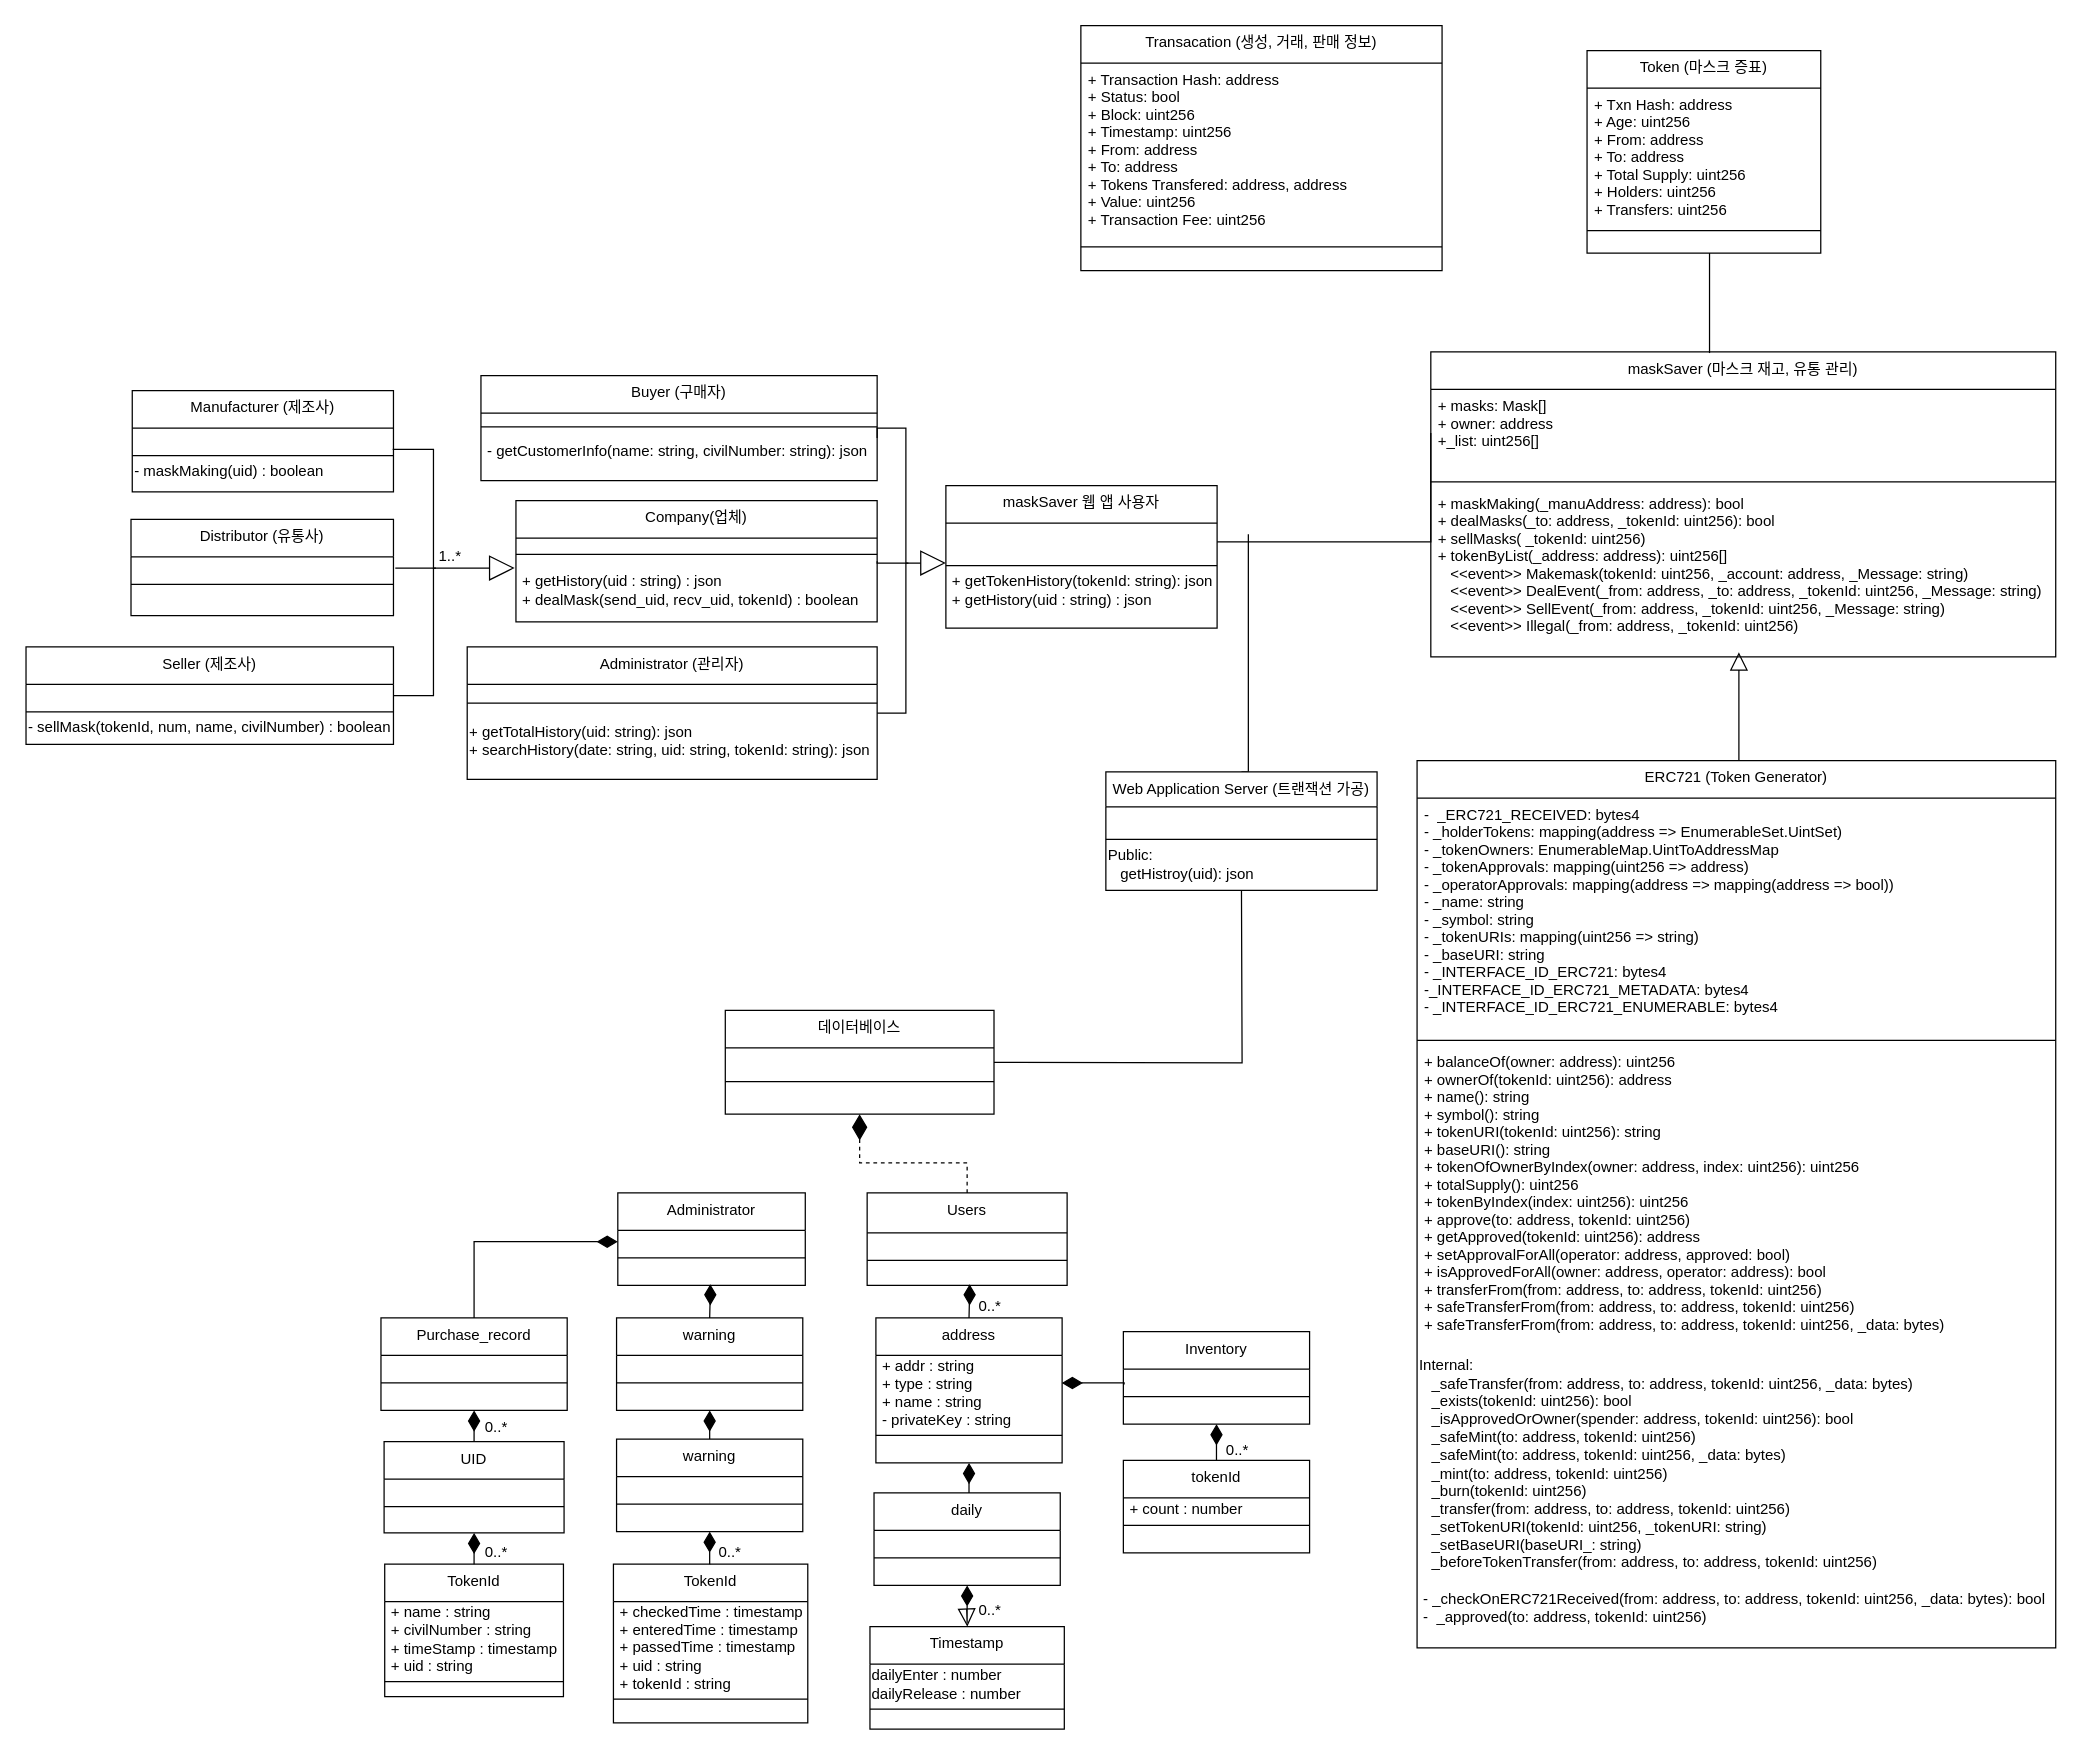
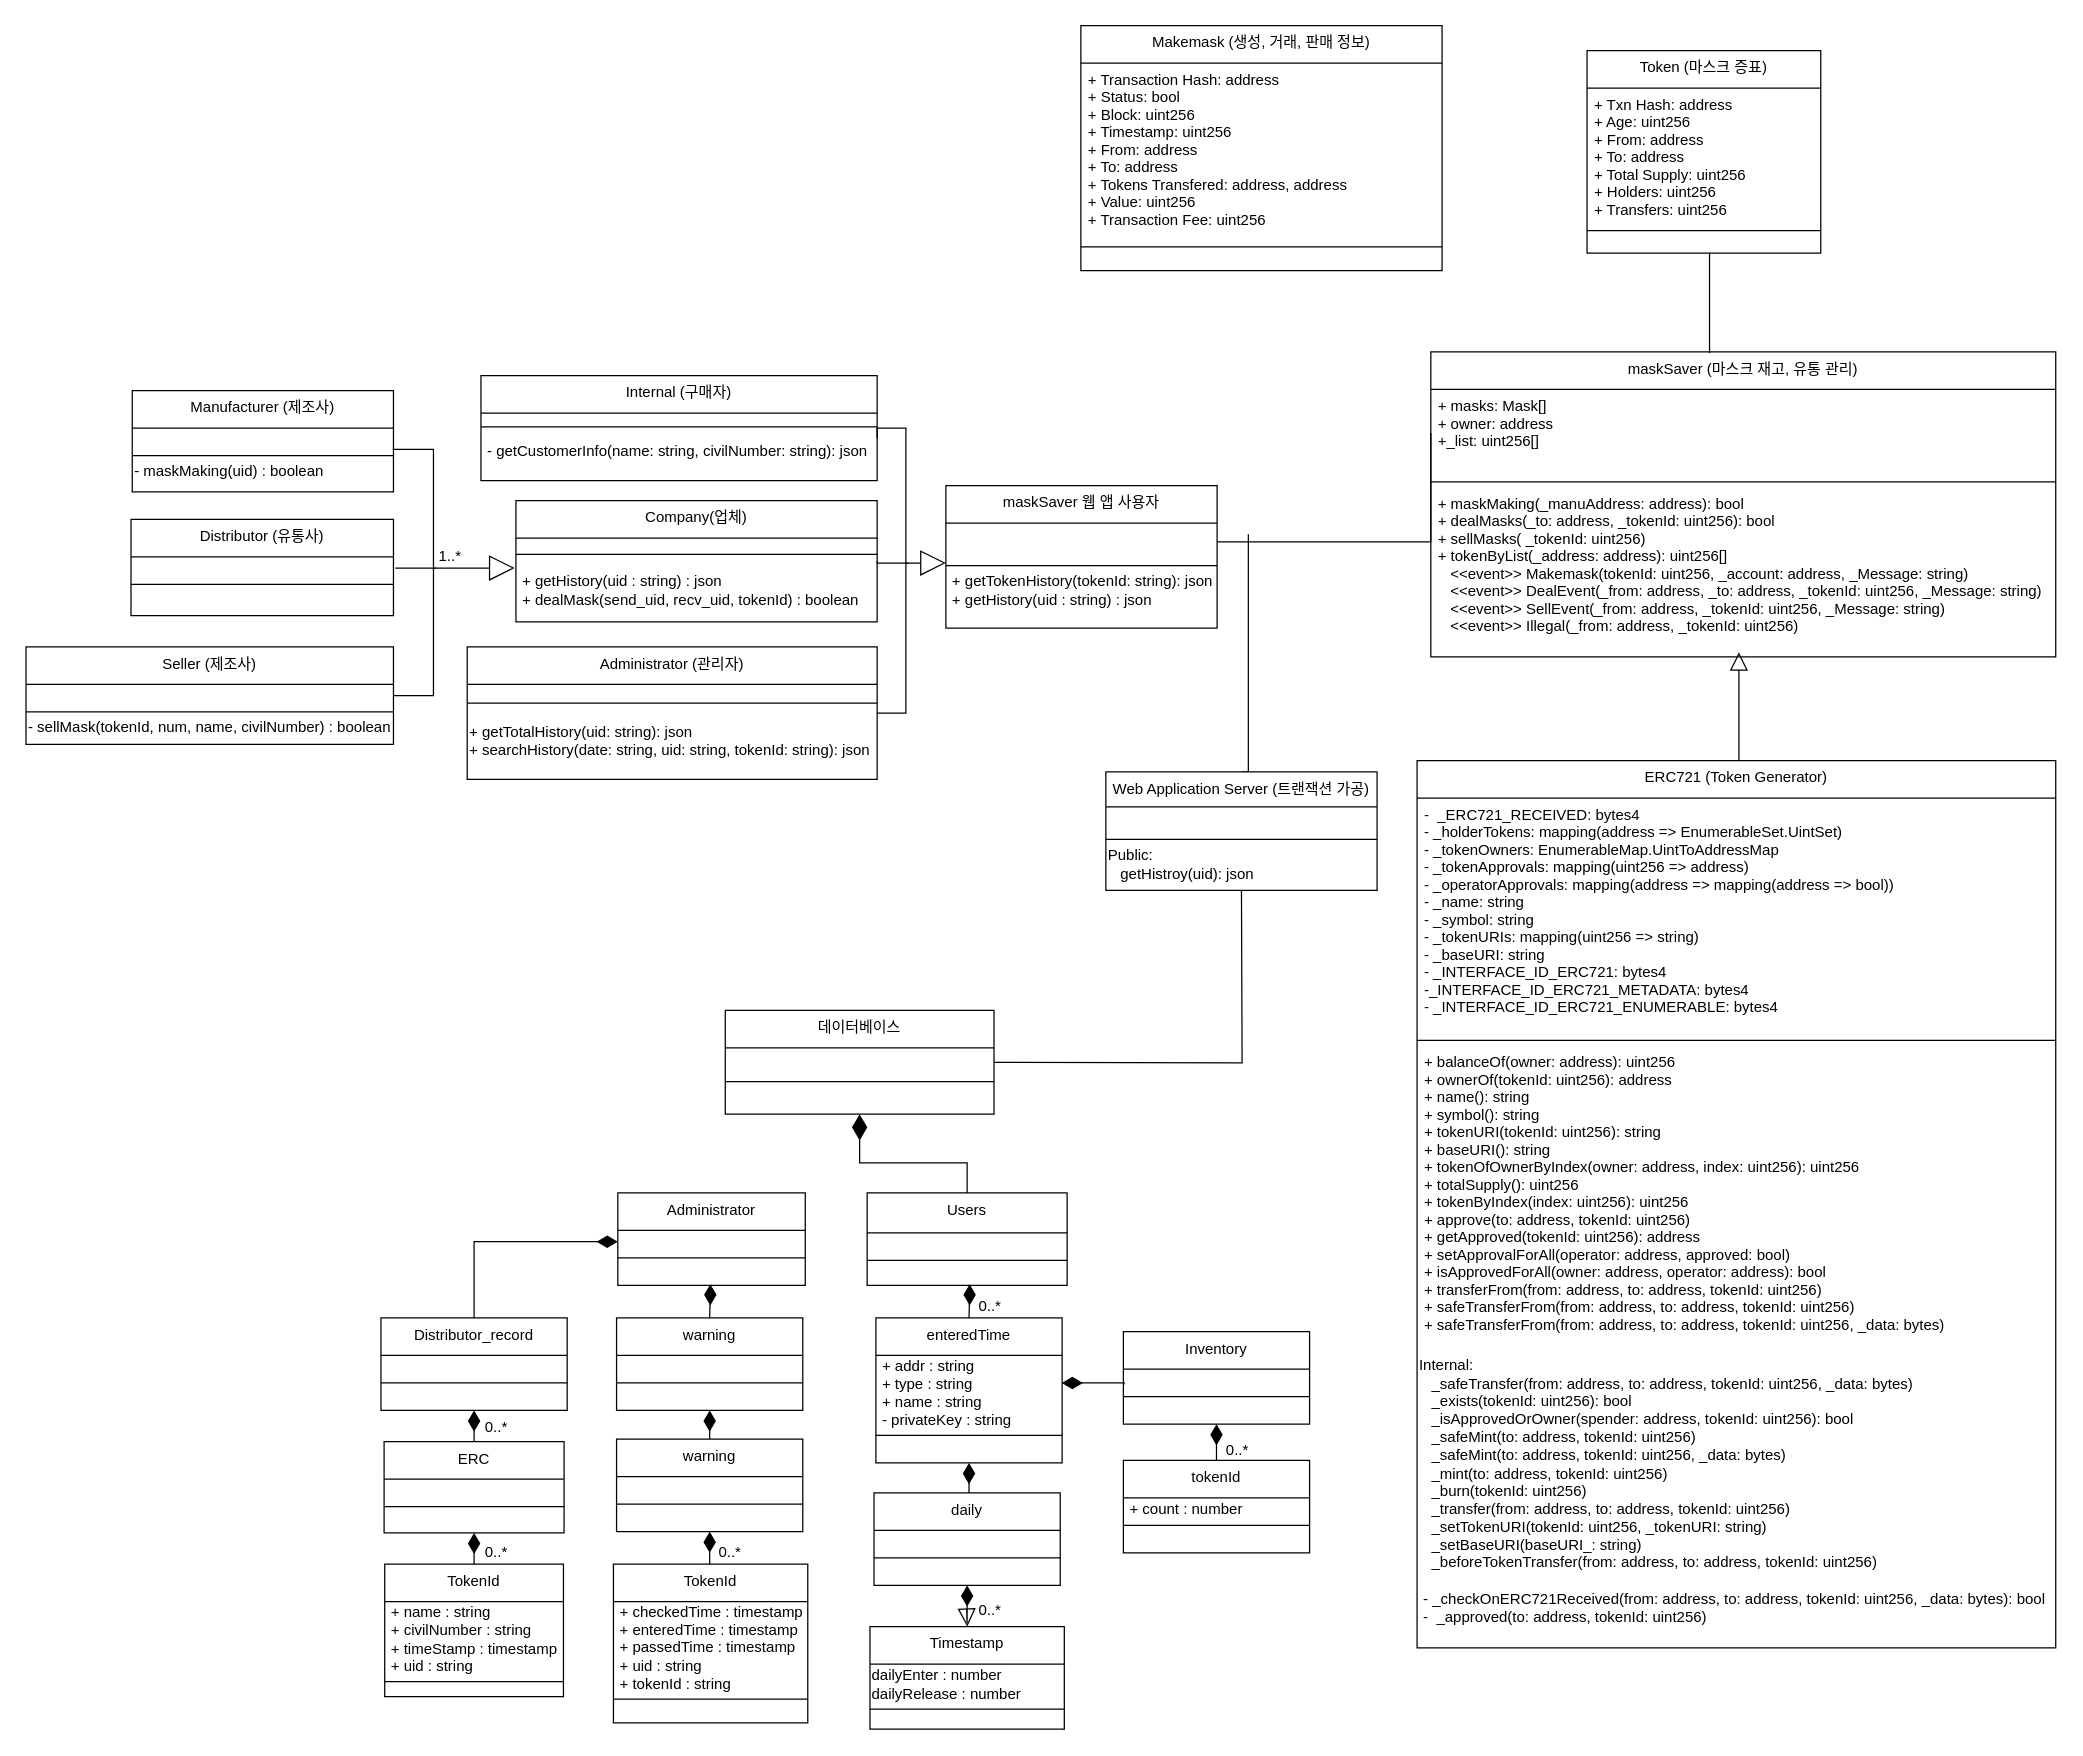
(1261, 43) -> (1261, 43)
(678, 393) -> (678, 393)
(916, 1163) -> (916, 1163)
(473, 1335) -> (473, 1335)
(968, 1335) -> (968, 1335)
(473, 1459) -> (473, 1459)
